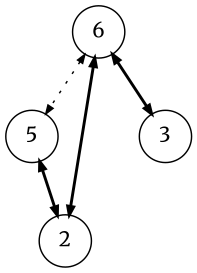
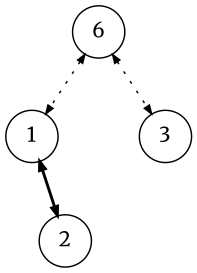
(132, 84) -> (132, 84)
(32, 136) -> (32, 136)
(82, 137) -> none
